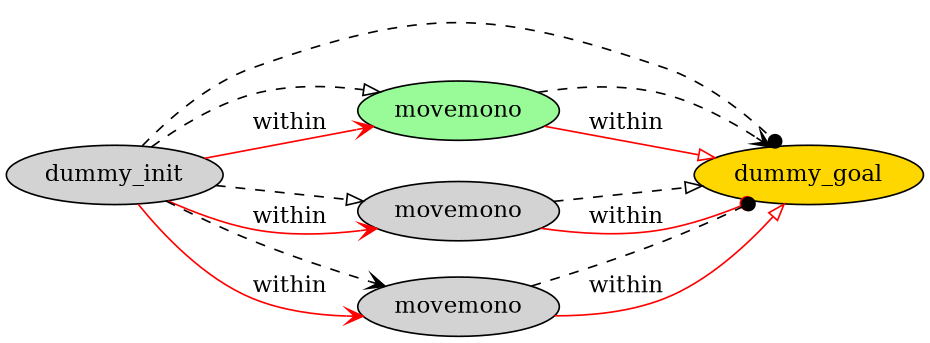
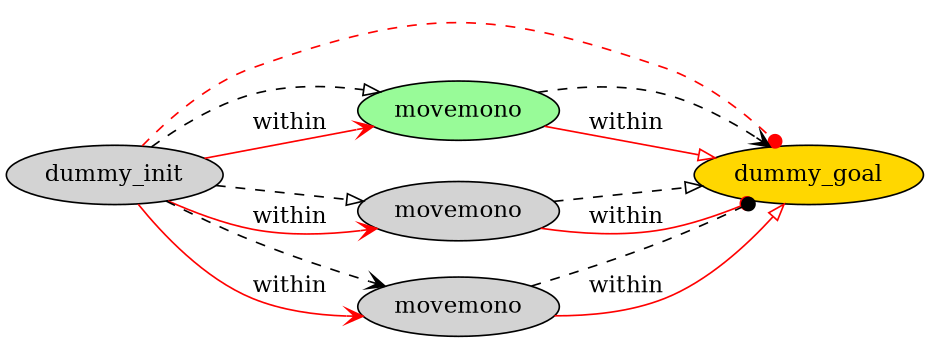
(454, 23) -> (454, 23)
